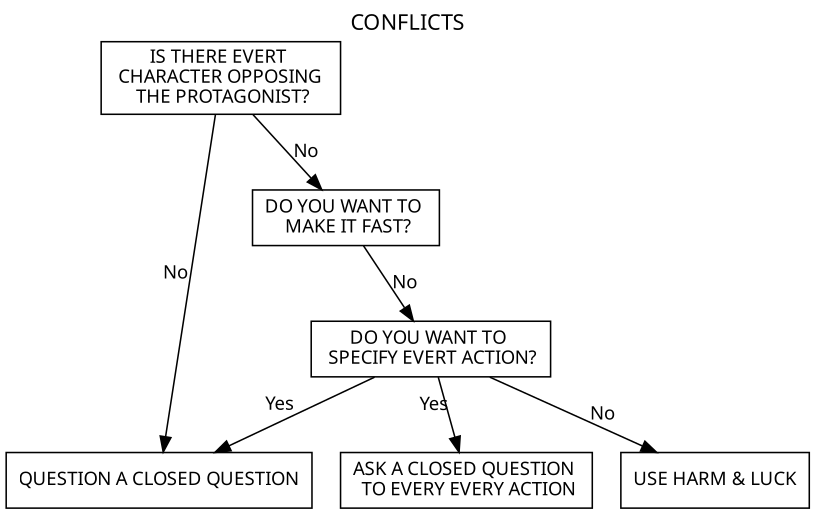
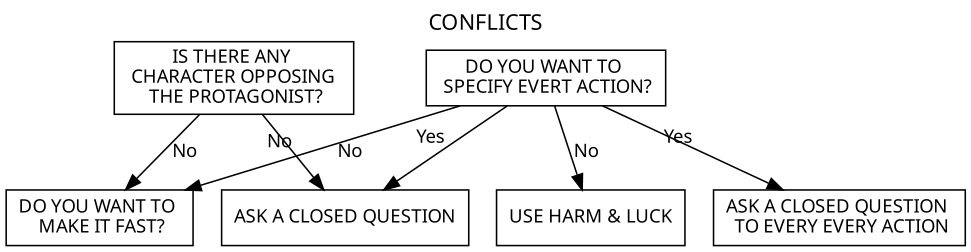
(221, 78) -> (234, 78)
(384, 277) -> (330, 146)
(159, 480) -> (345, 218)
